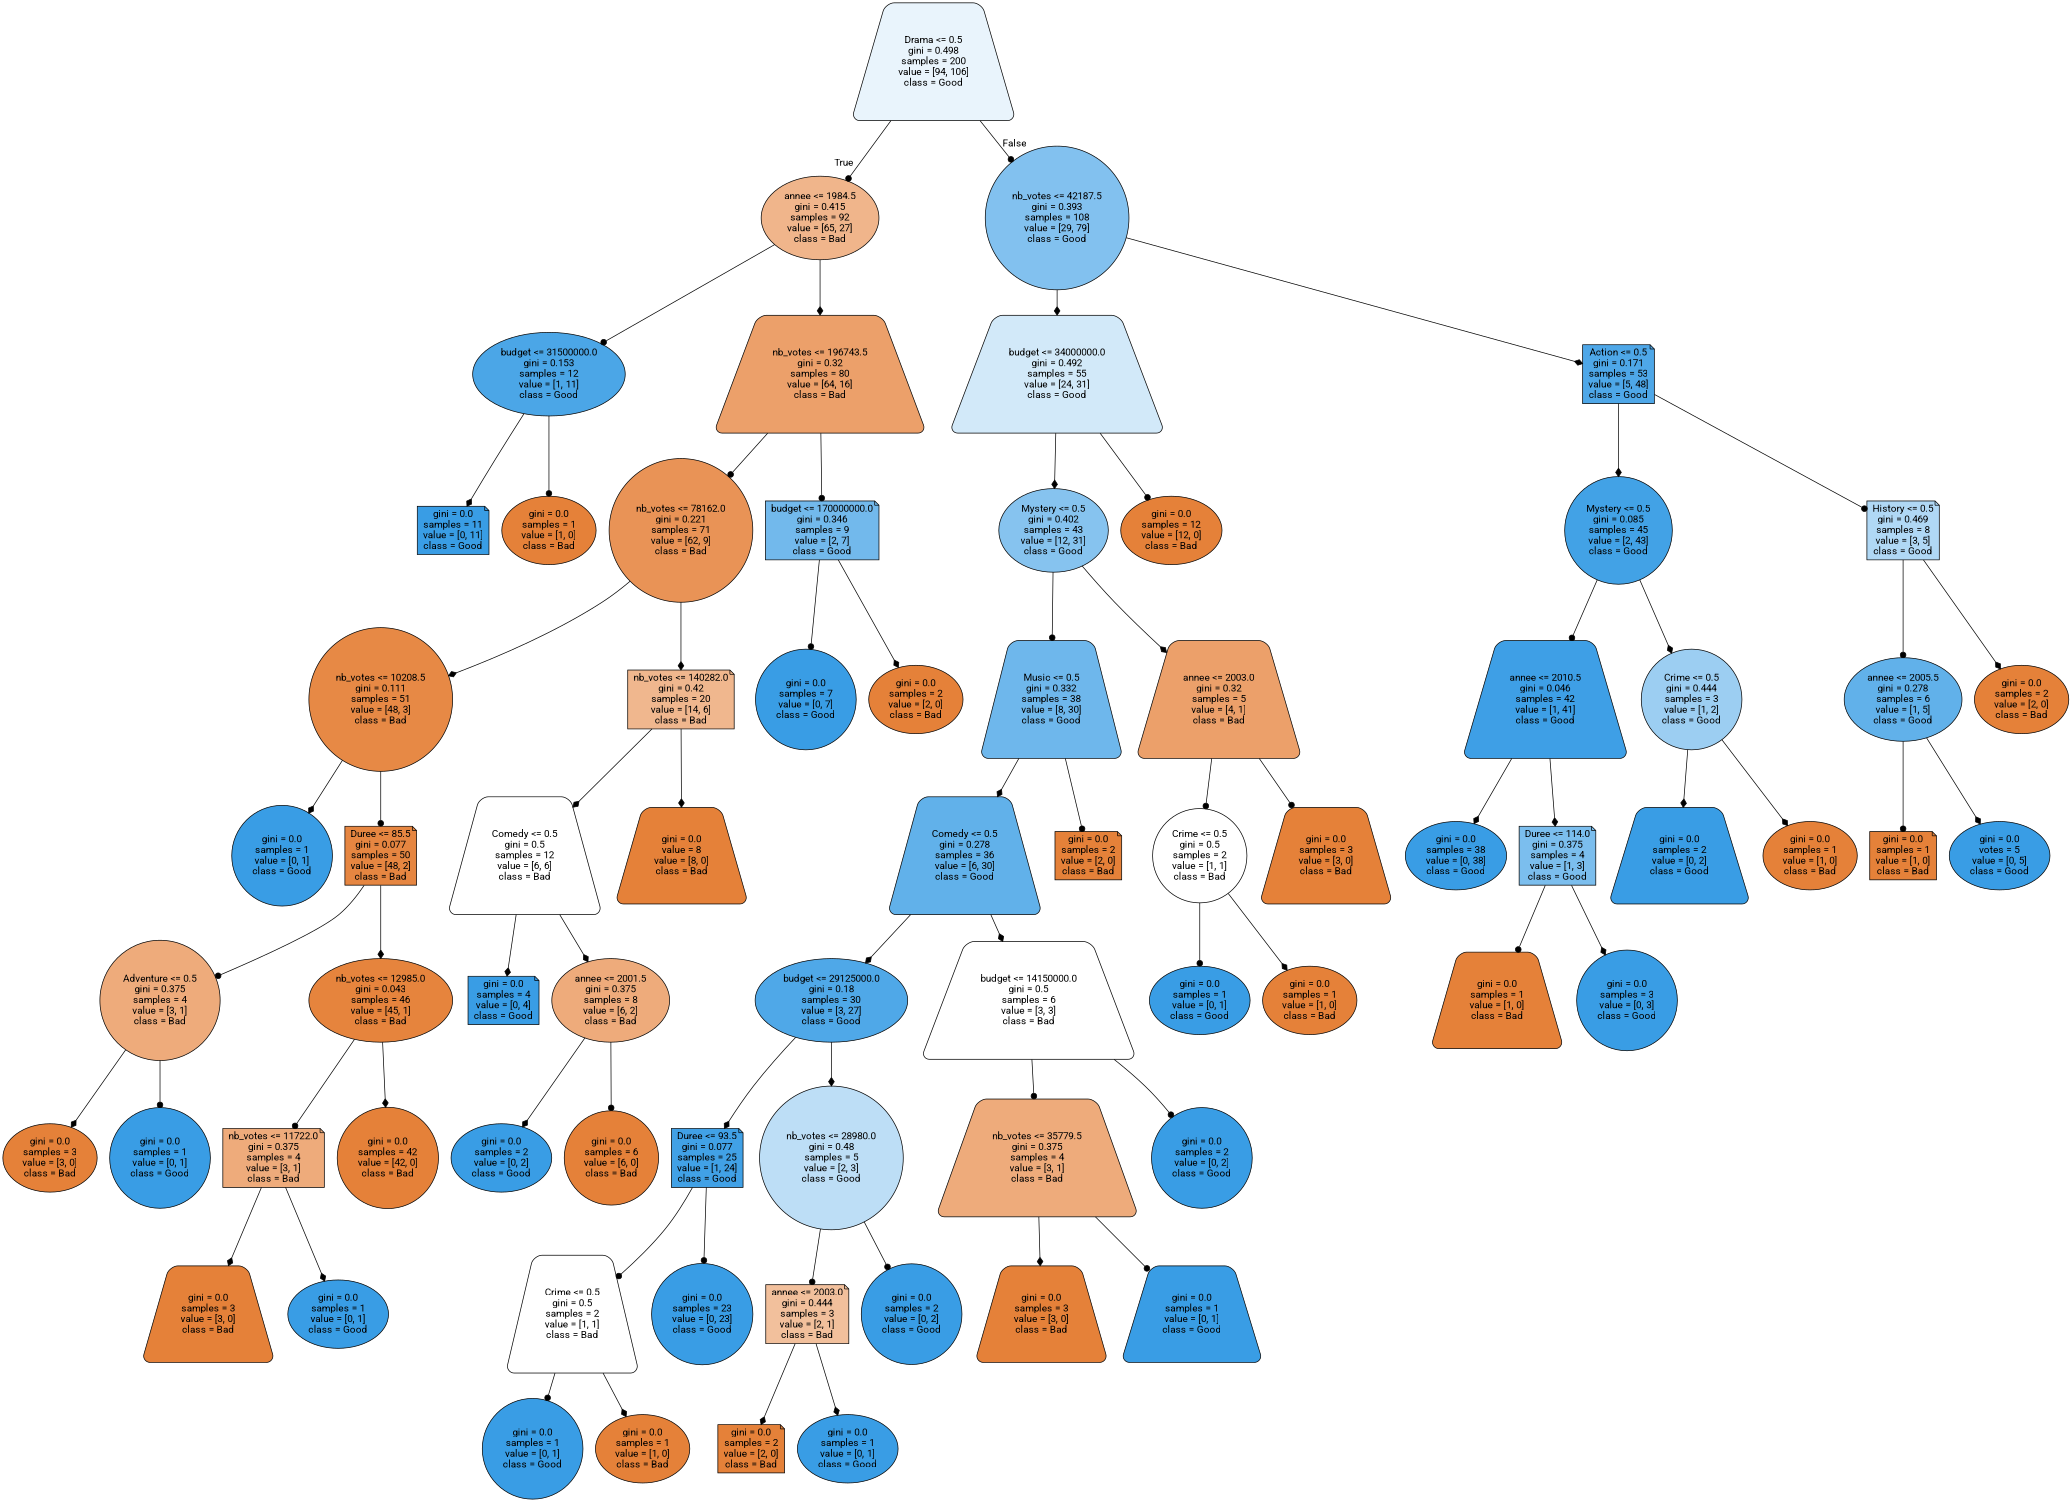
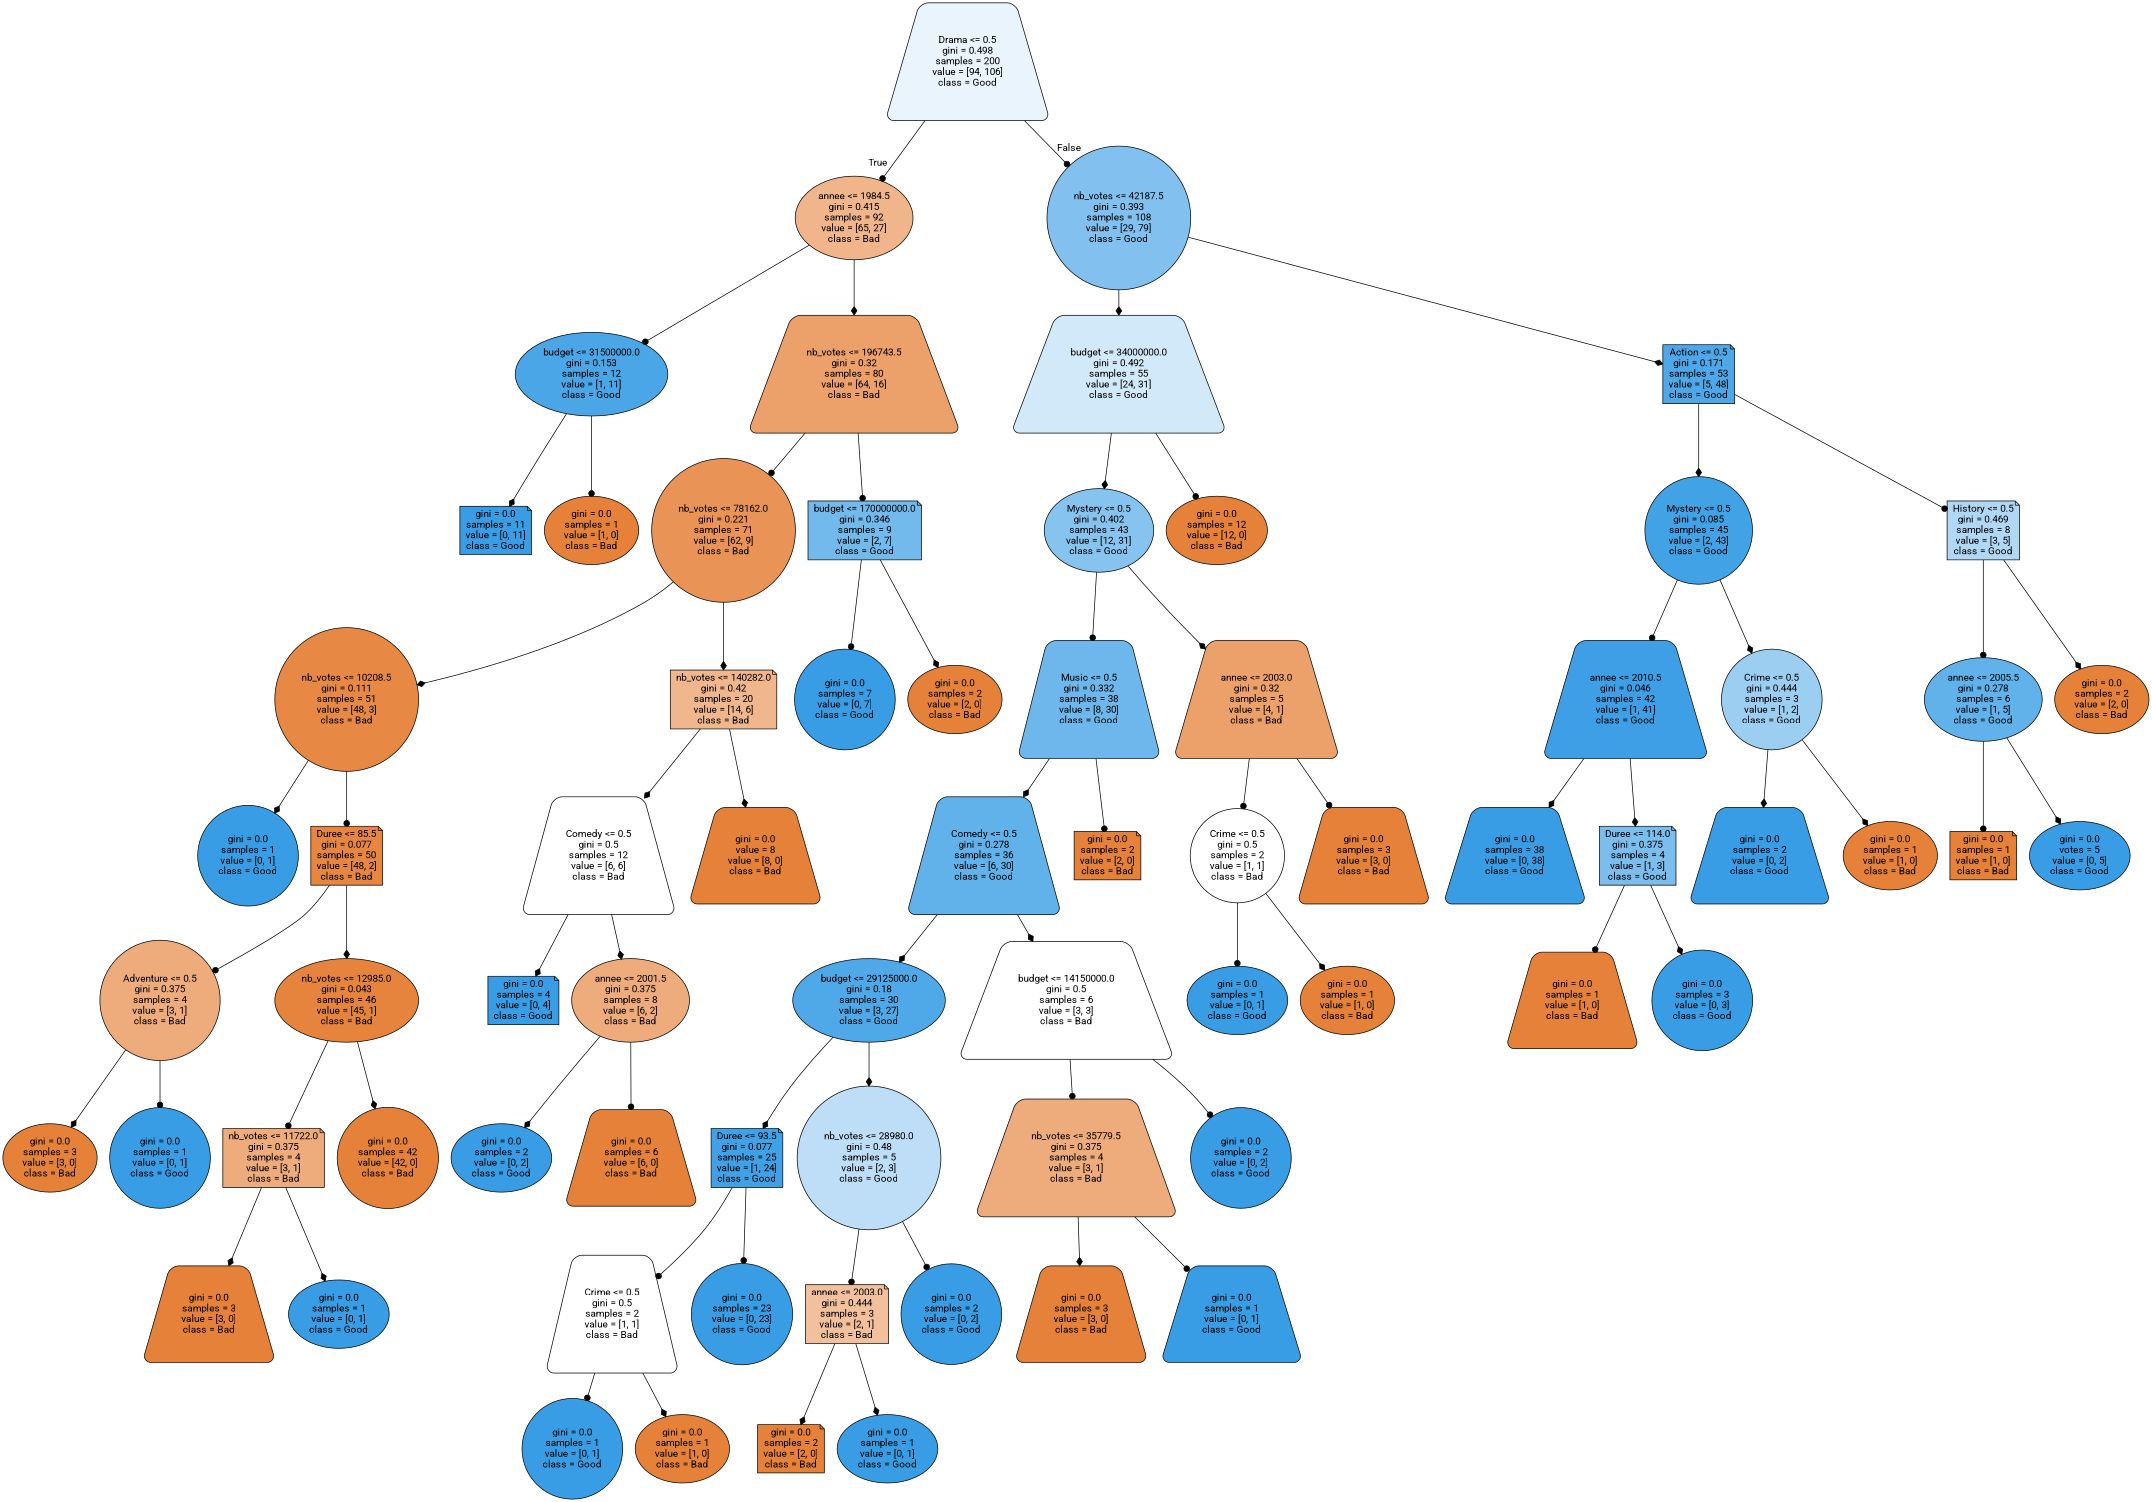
(1456, 856) -> (1515, 856)
(611, 1158) -> (631, 1158)
